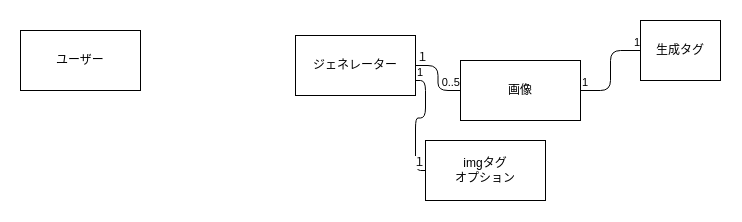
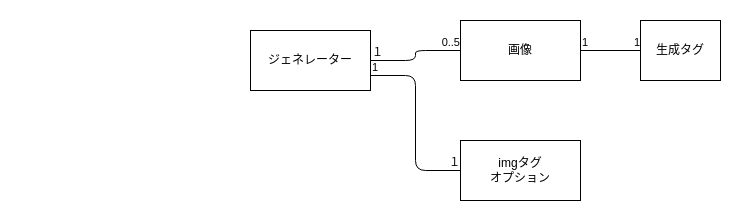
(81, 61) -> none
(356, 66) -> (311, 61)
(521, 91) -> (521, 51)
(486, 171) -> (521, 171)
